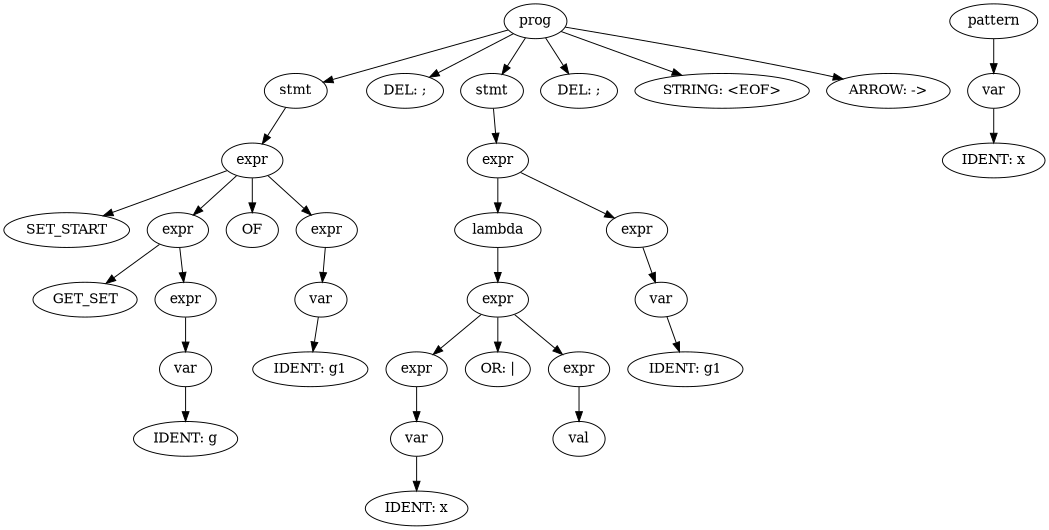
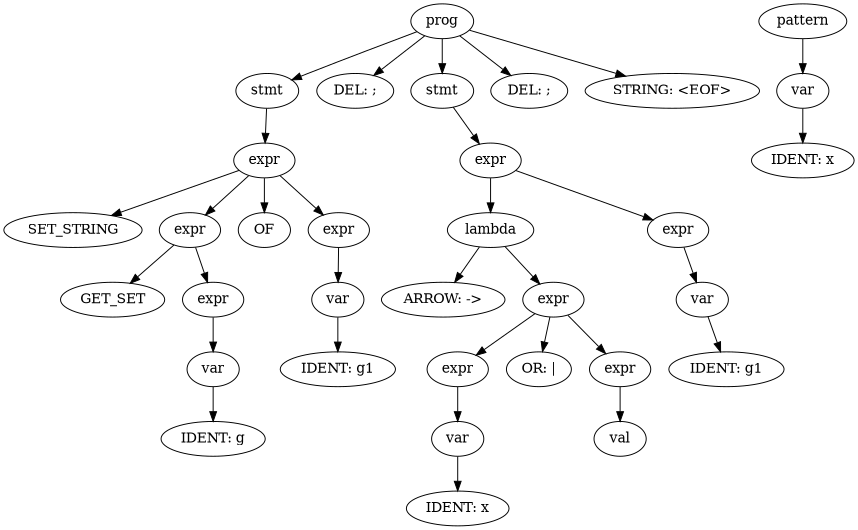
(700, 51) -> (470, 261)
(67, 230) -> (73, 230)
